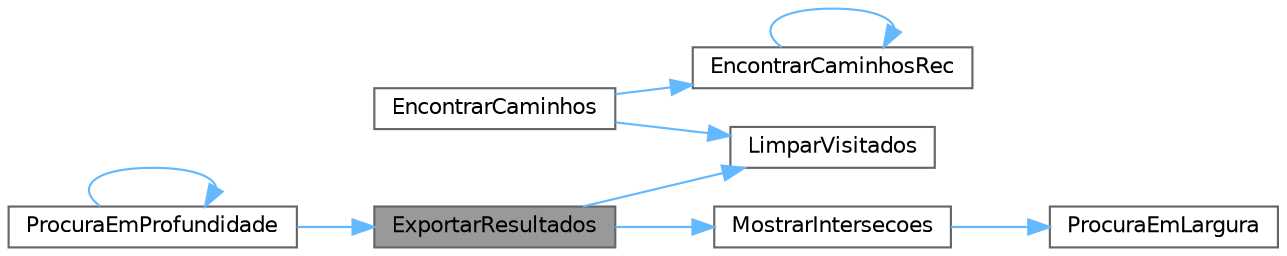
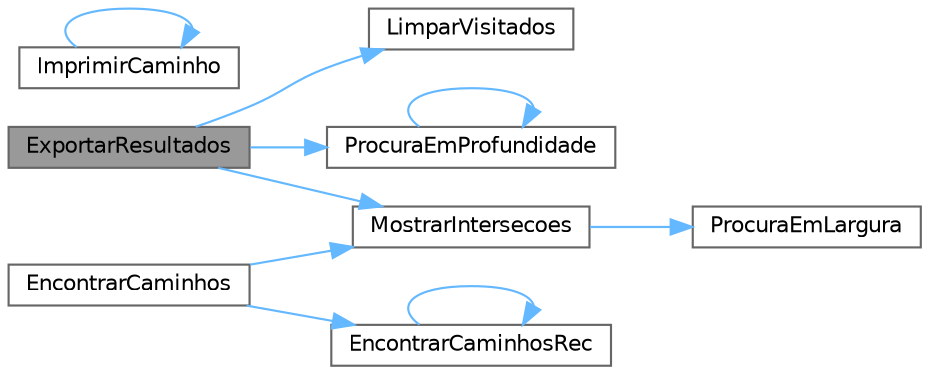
none -> (129, 68)
(662, 128) -> (291, 258)
(325, 227) -> (278, 147)
